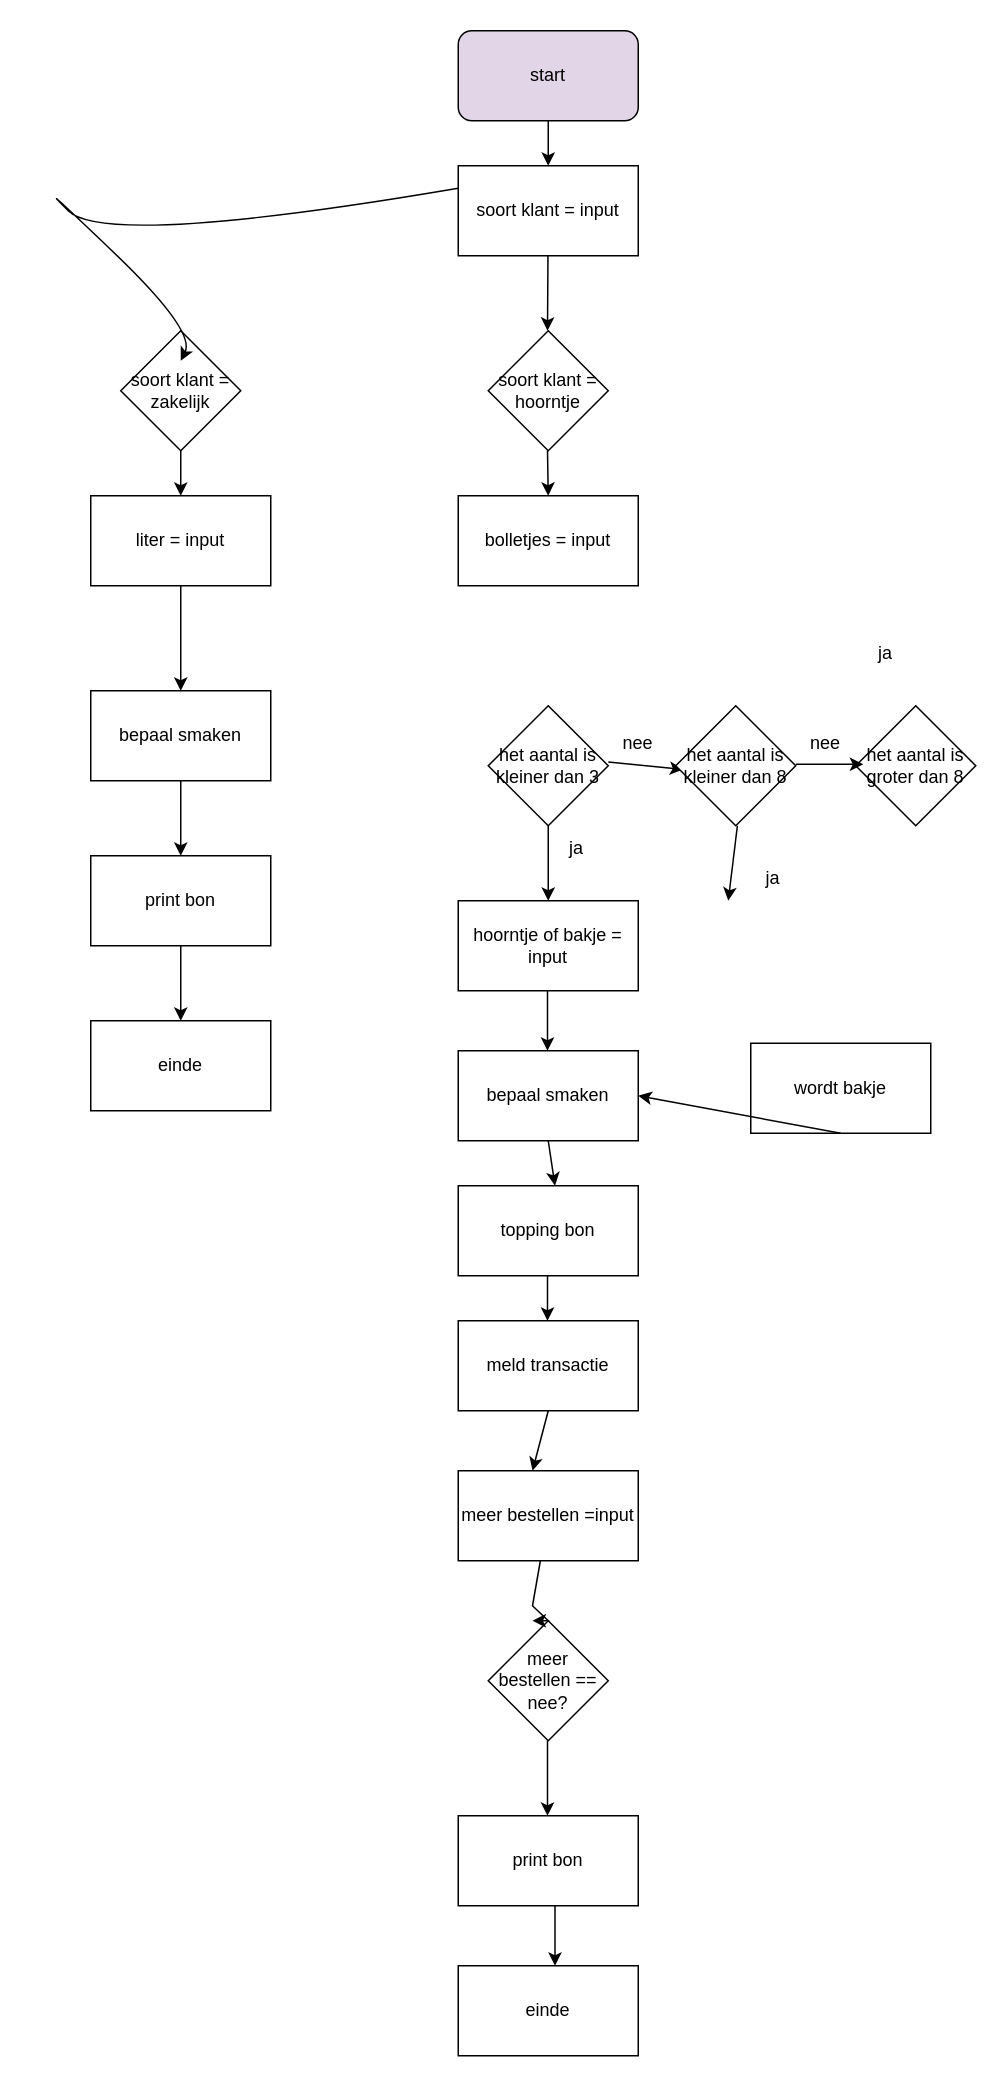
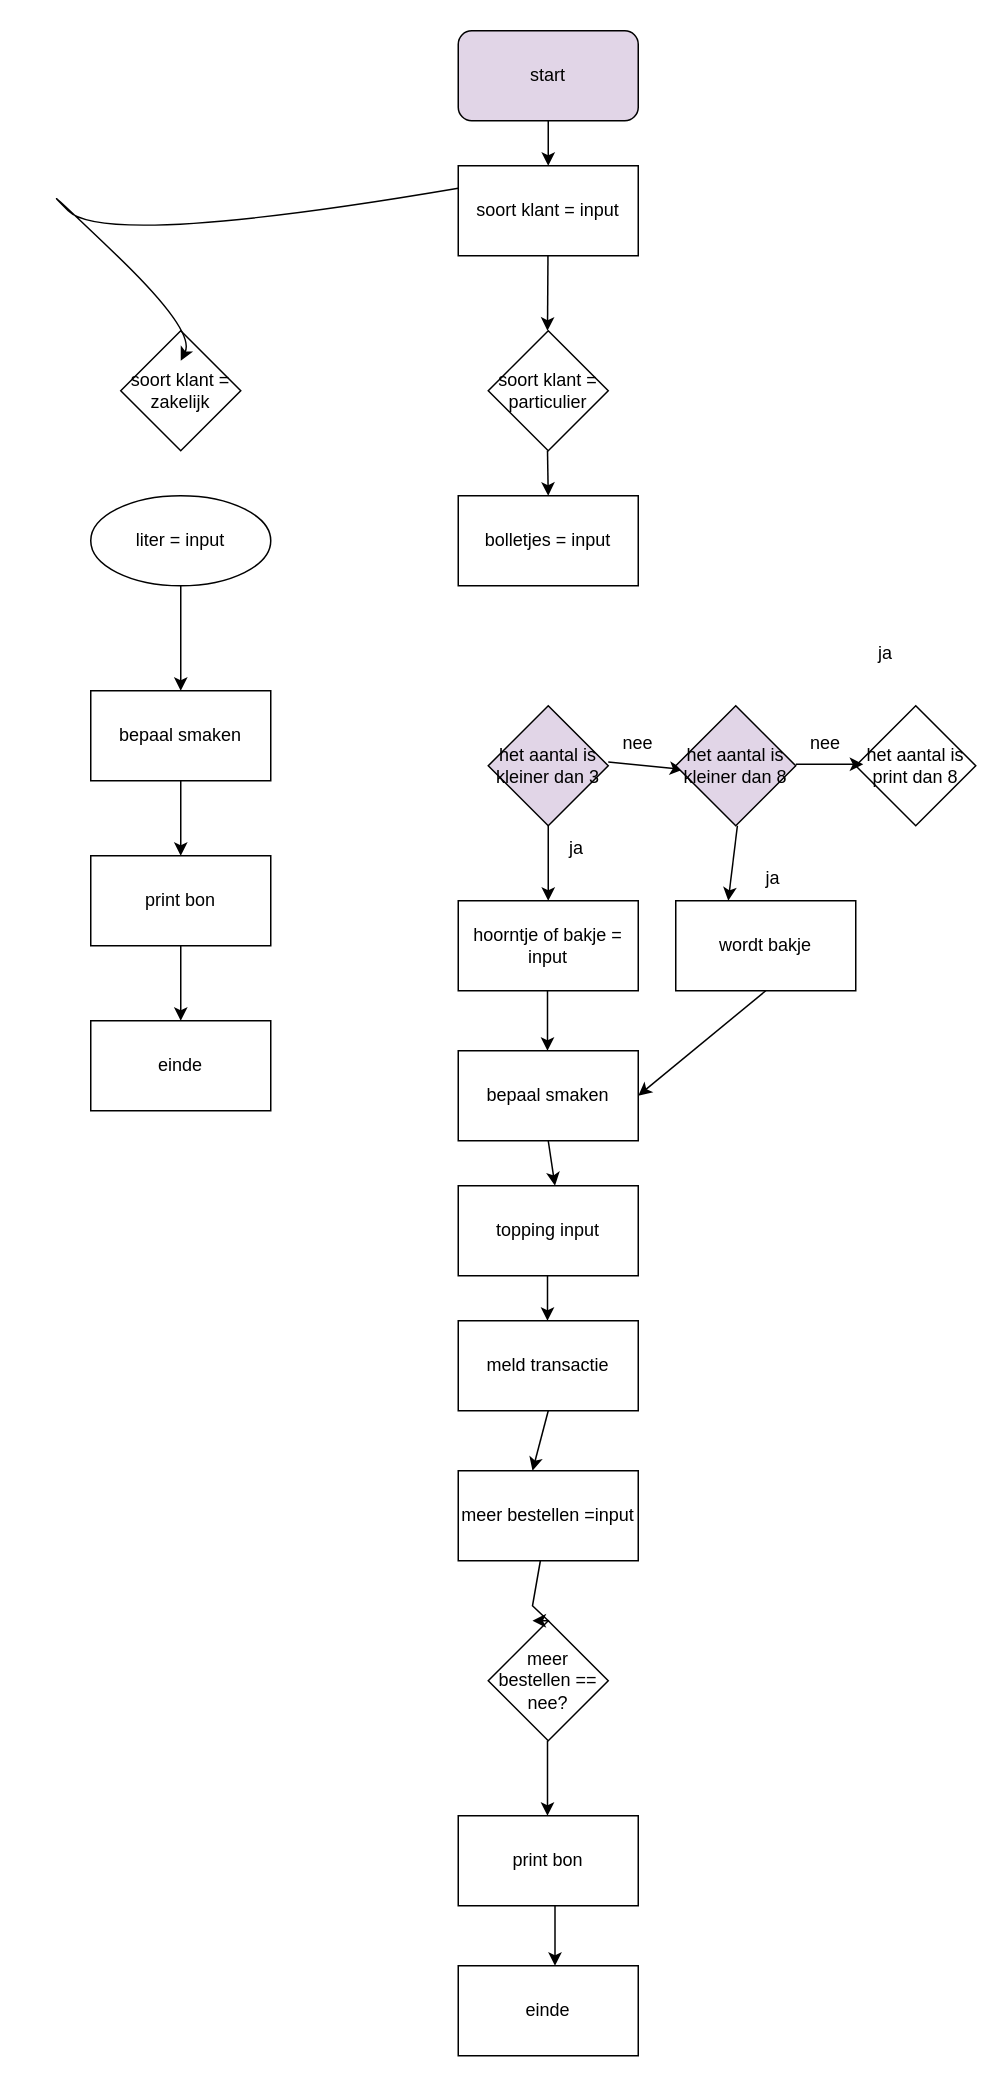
(548, 391) -> (548, 391)
(181, 468) -> none
(181, 541) -> (181, 541)
(548, 766) -> (548, 766)
(736, 766) -> (736, 766)
(916, 766) -> (916, 766)
(841, 1088) -> (766, 946)
(548, 1231) -> (548, 1231)
